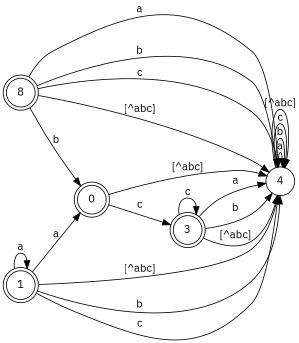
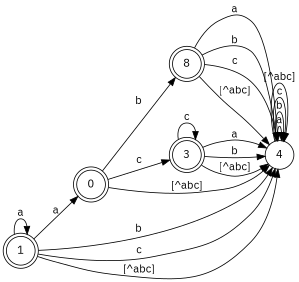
(52, 144) -> (136, 127)
